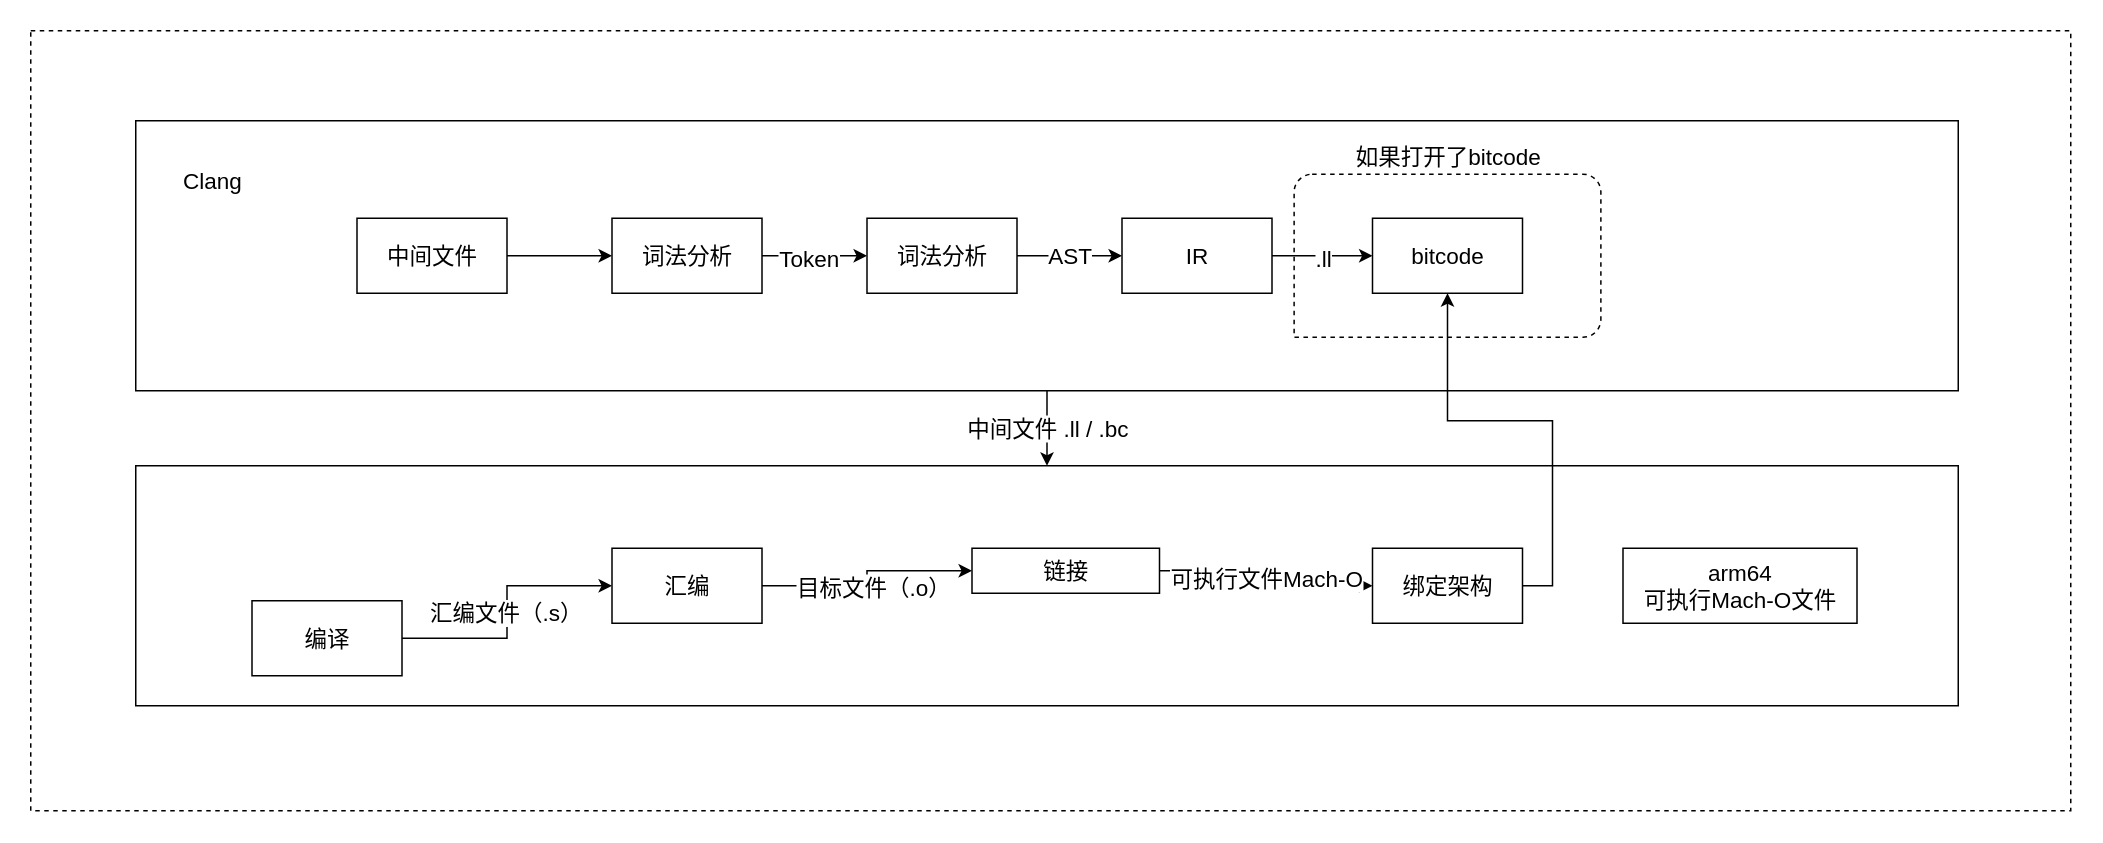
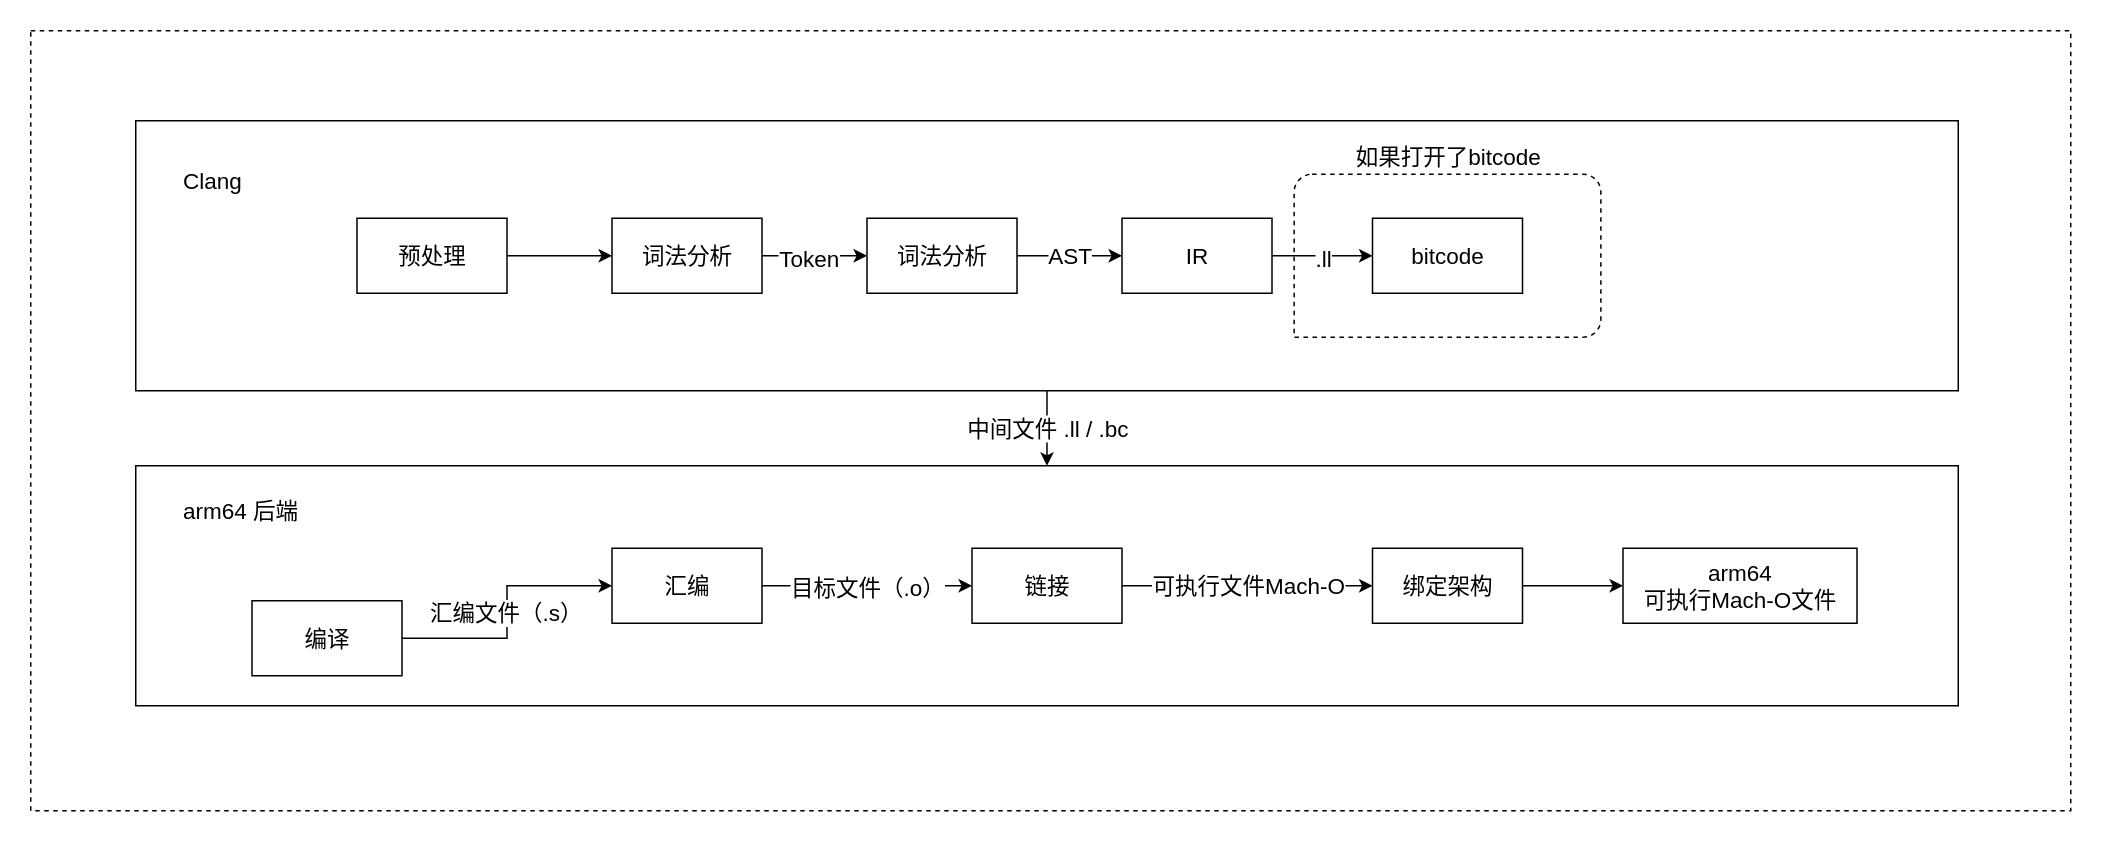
(433, 256) -> (433, 256)
(1526, 421) -> (1581, 586)
none -> (248, 511)
(1066, 571) -> (1047, 586)
